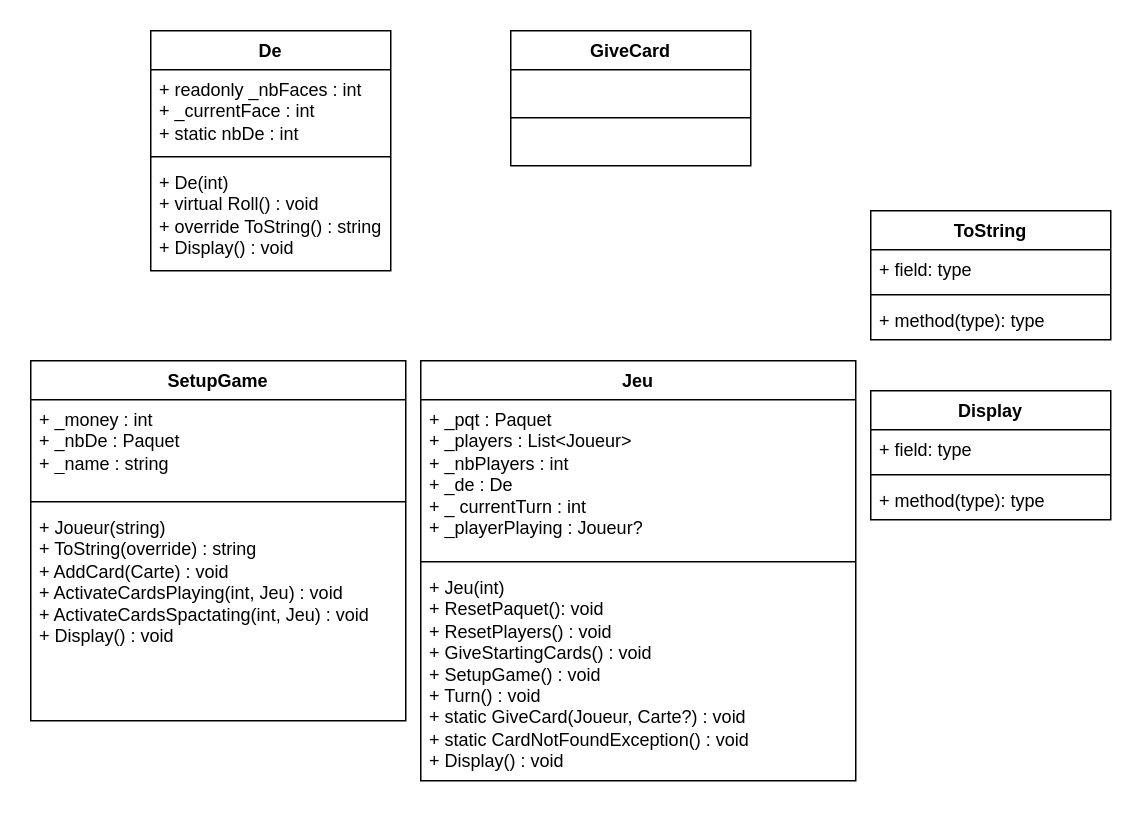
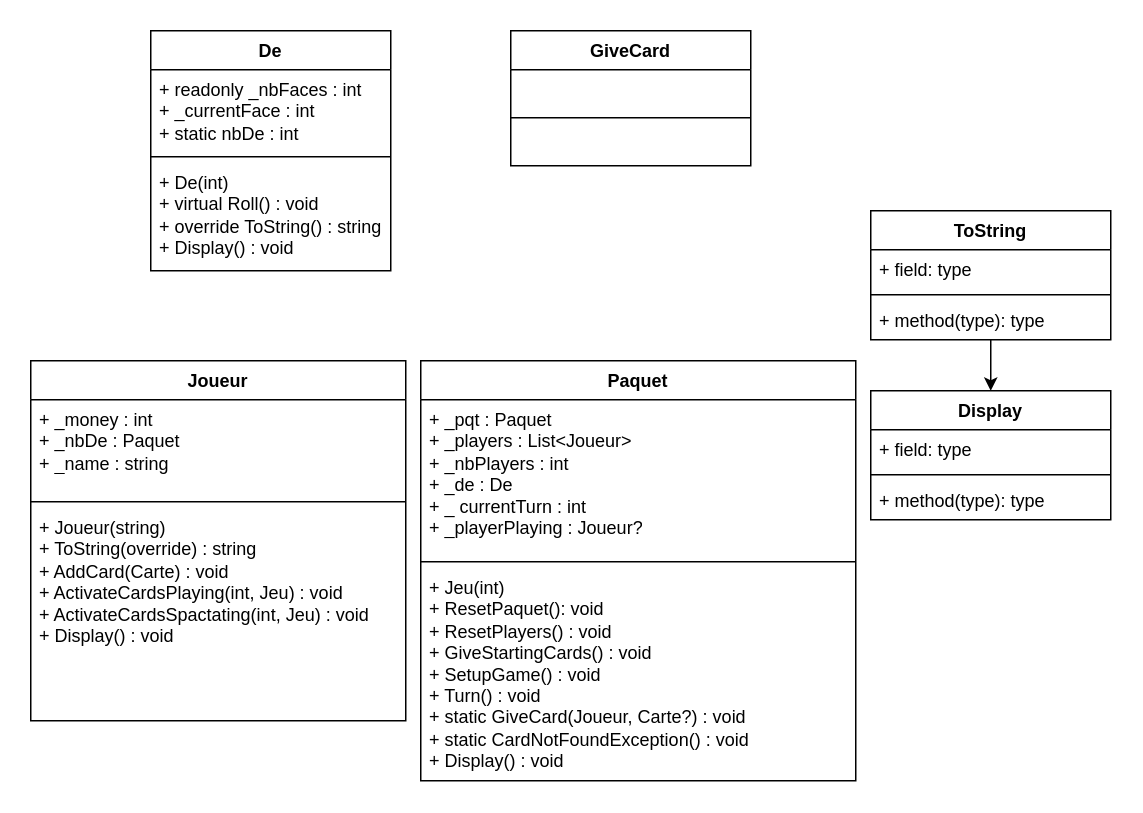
none -> (991, 370)
(218, 382) -> (218, 382)
(638, 382) -> (638, 382)
